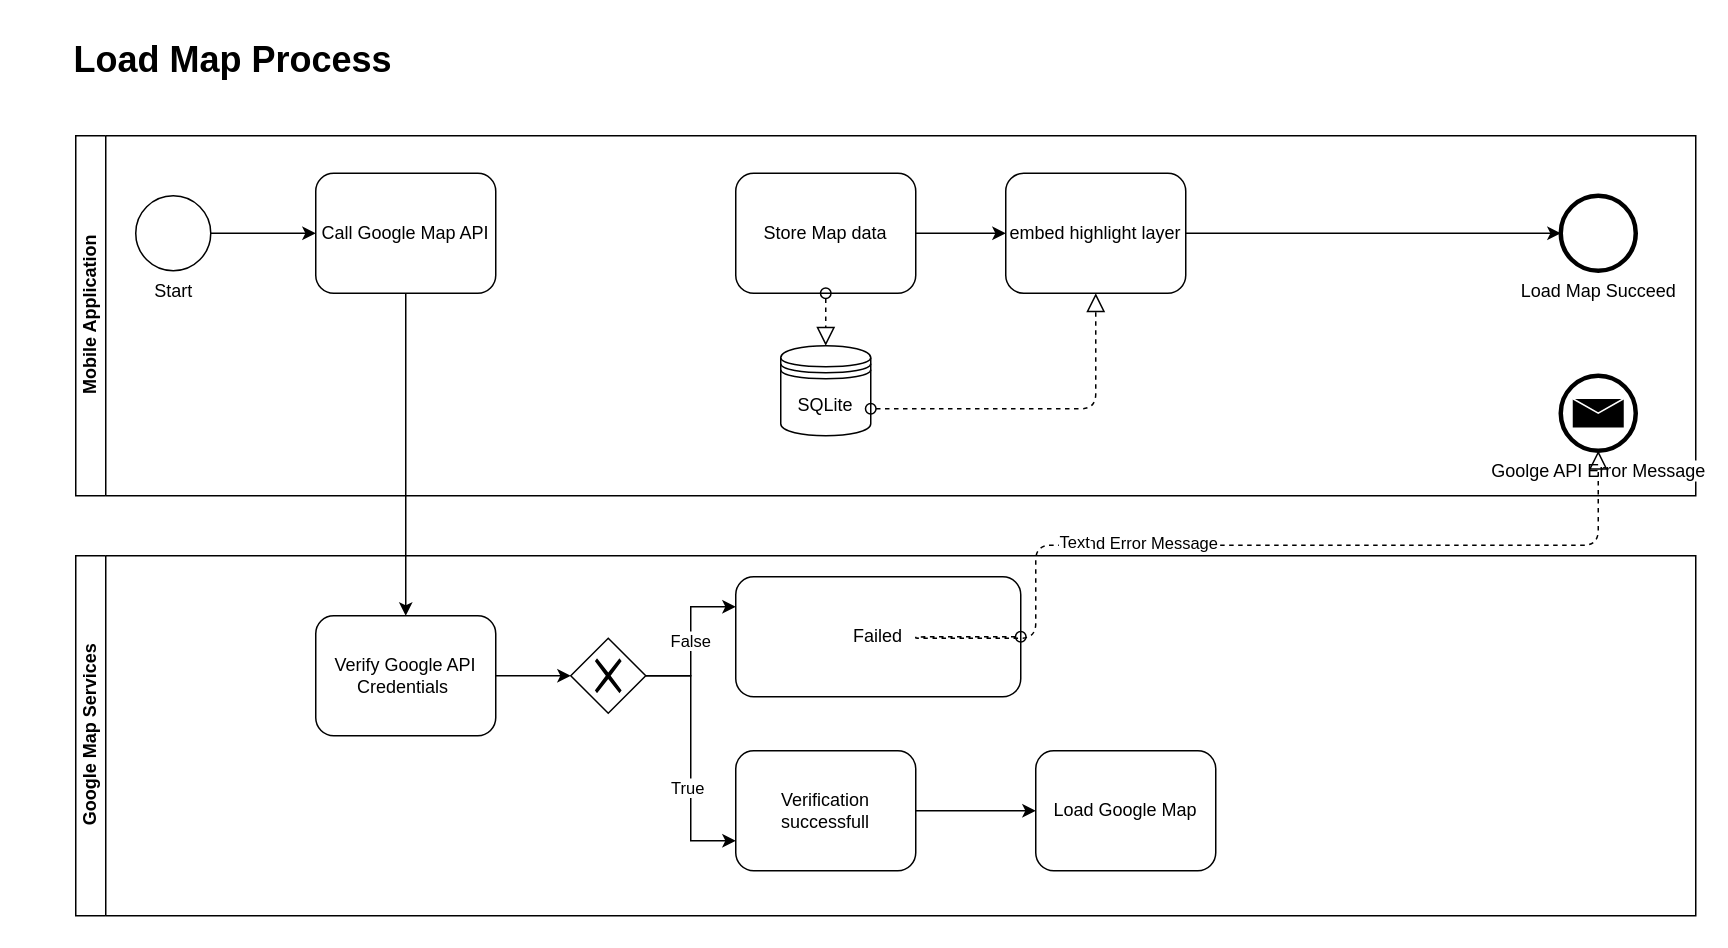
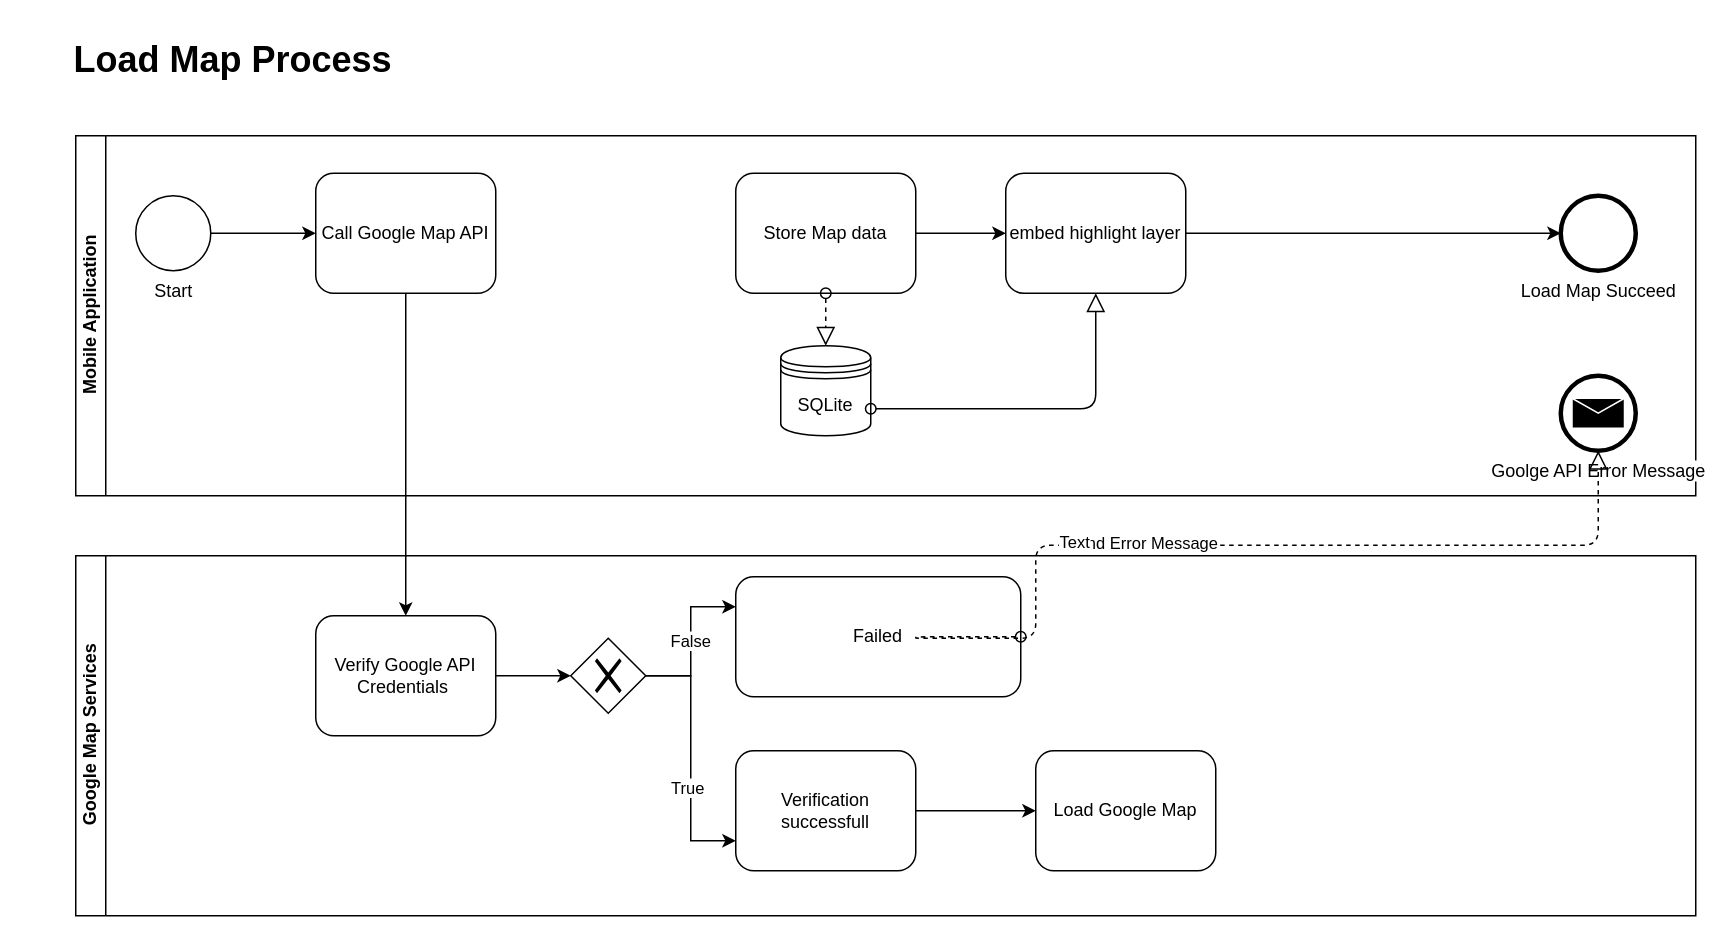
(1029, 409) -> (1029, 409)
